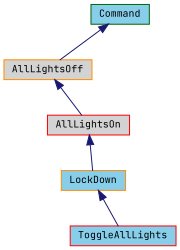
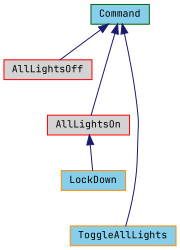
(48, 70) -> (48, 70)
(71, 102) -> (103, 75)
(111, 213) -> (138, 130)
(123, 236) -> (123, 236)
